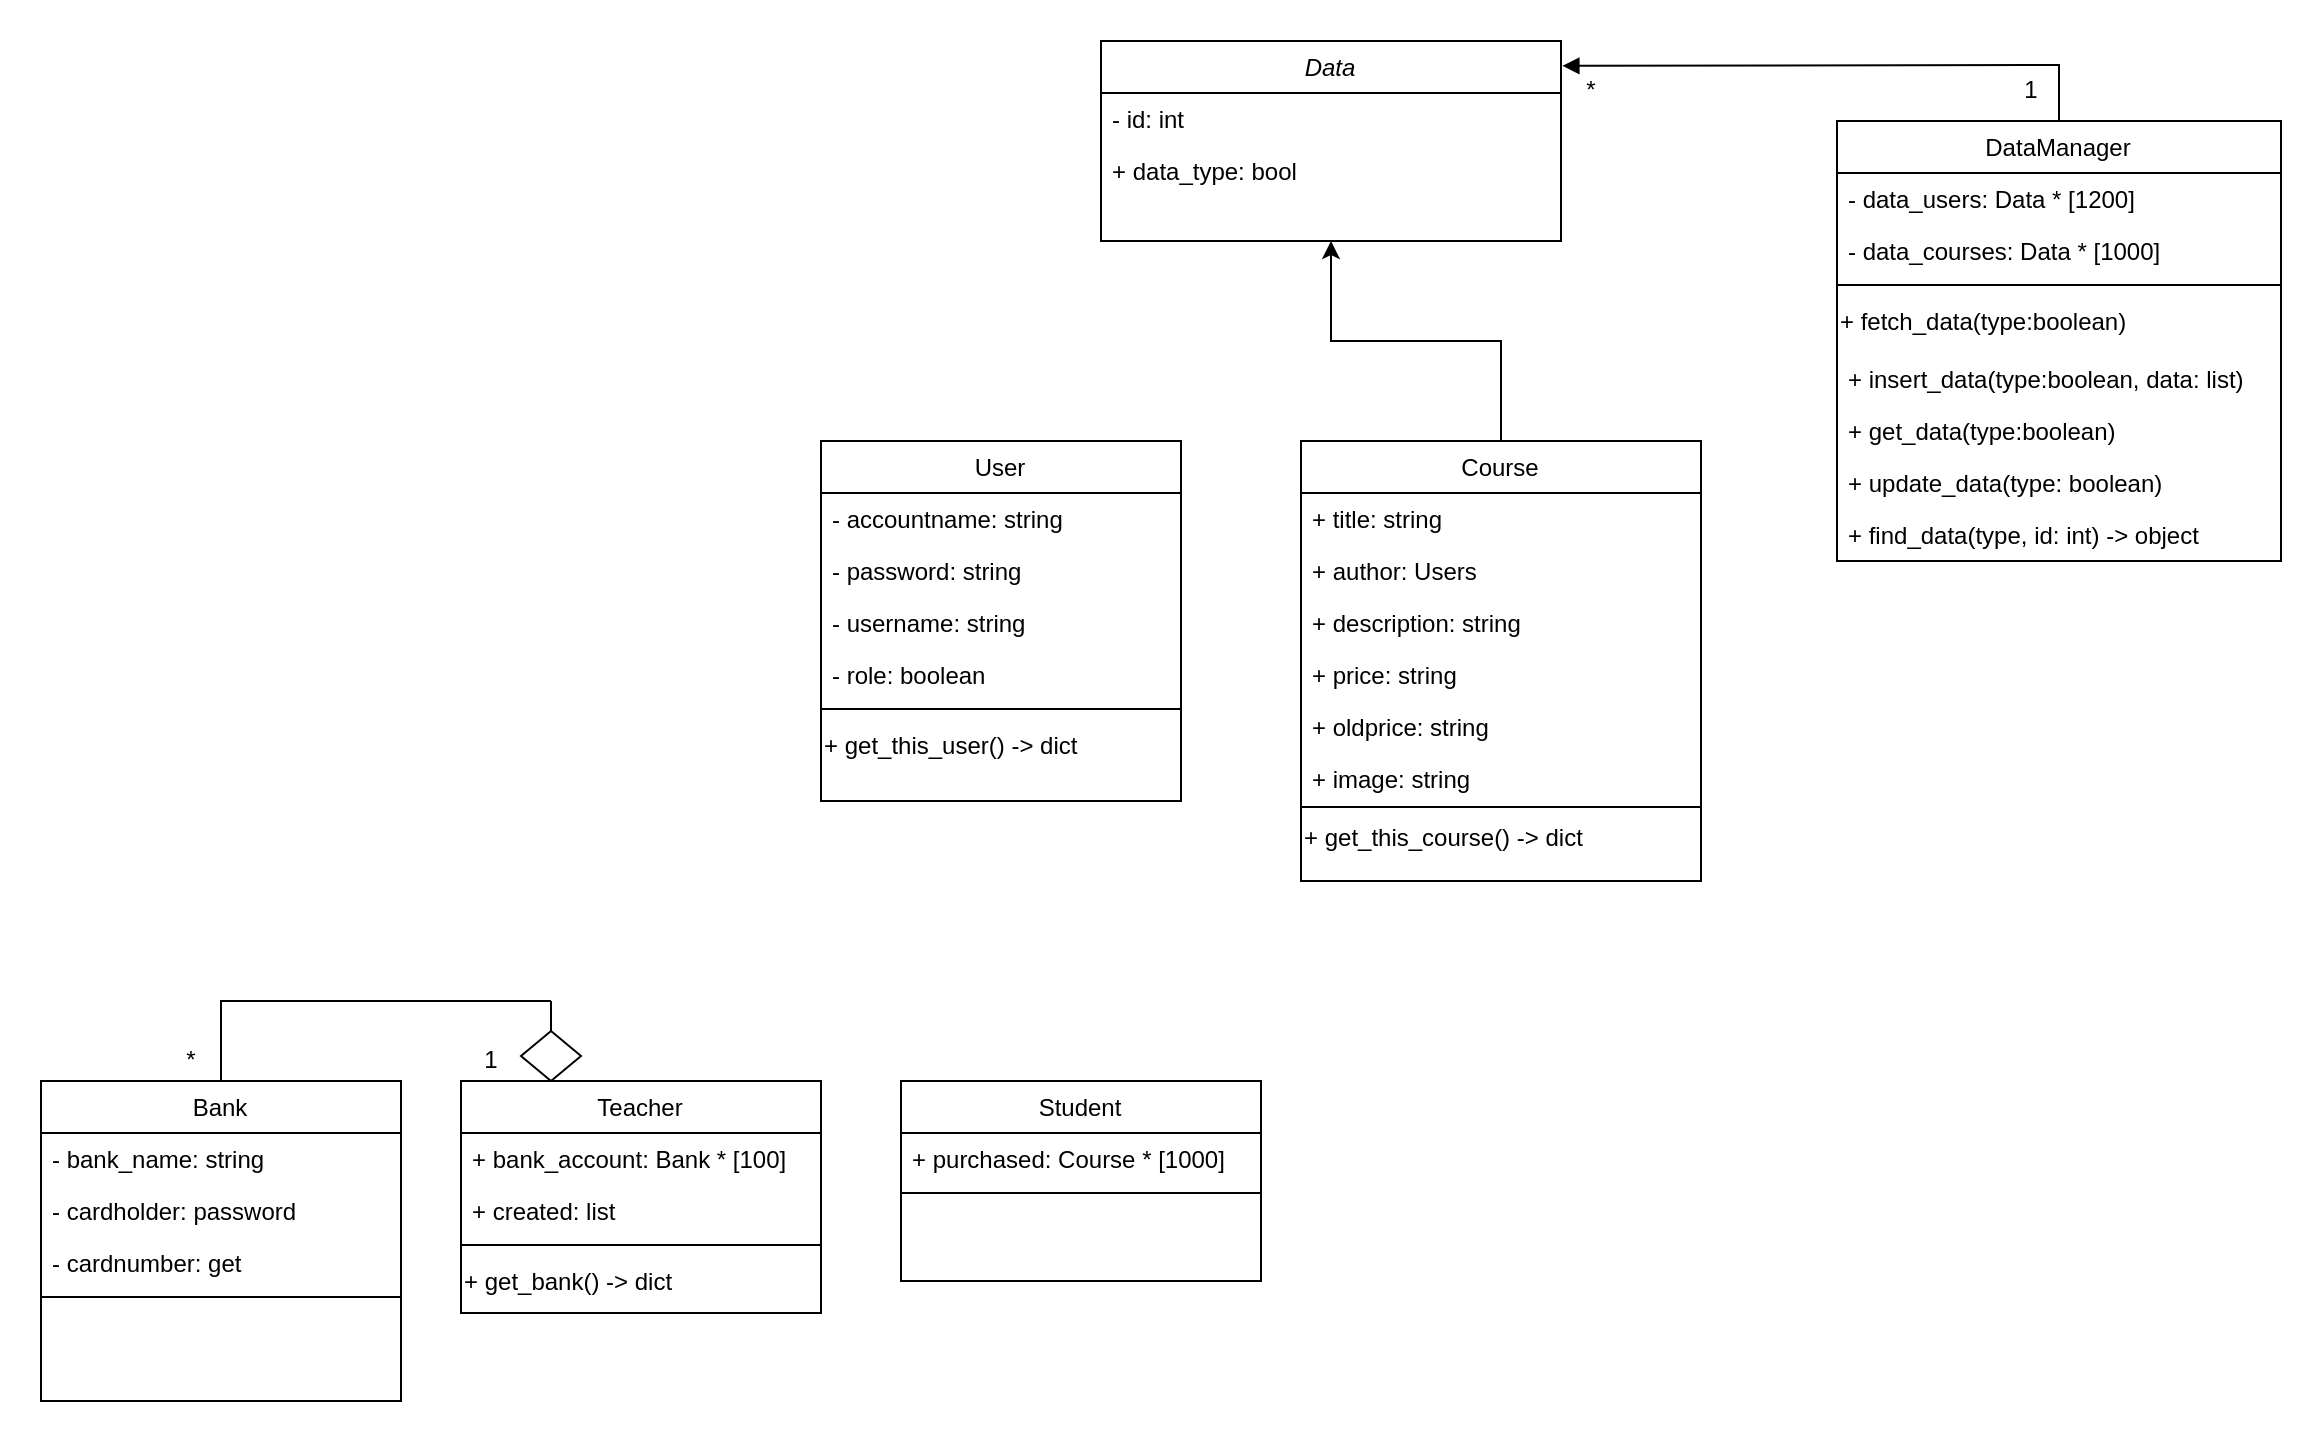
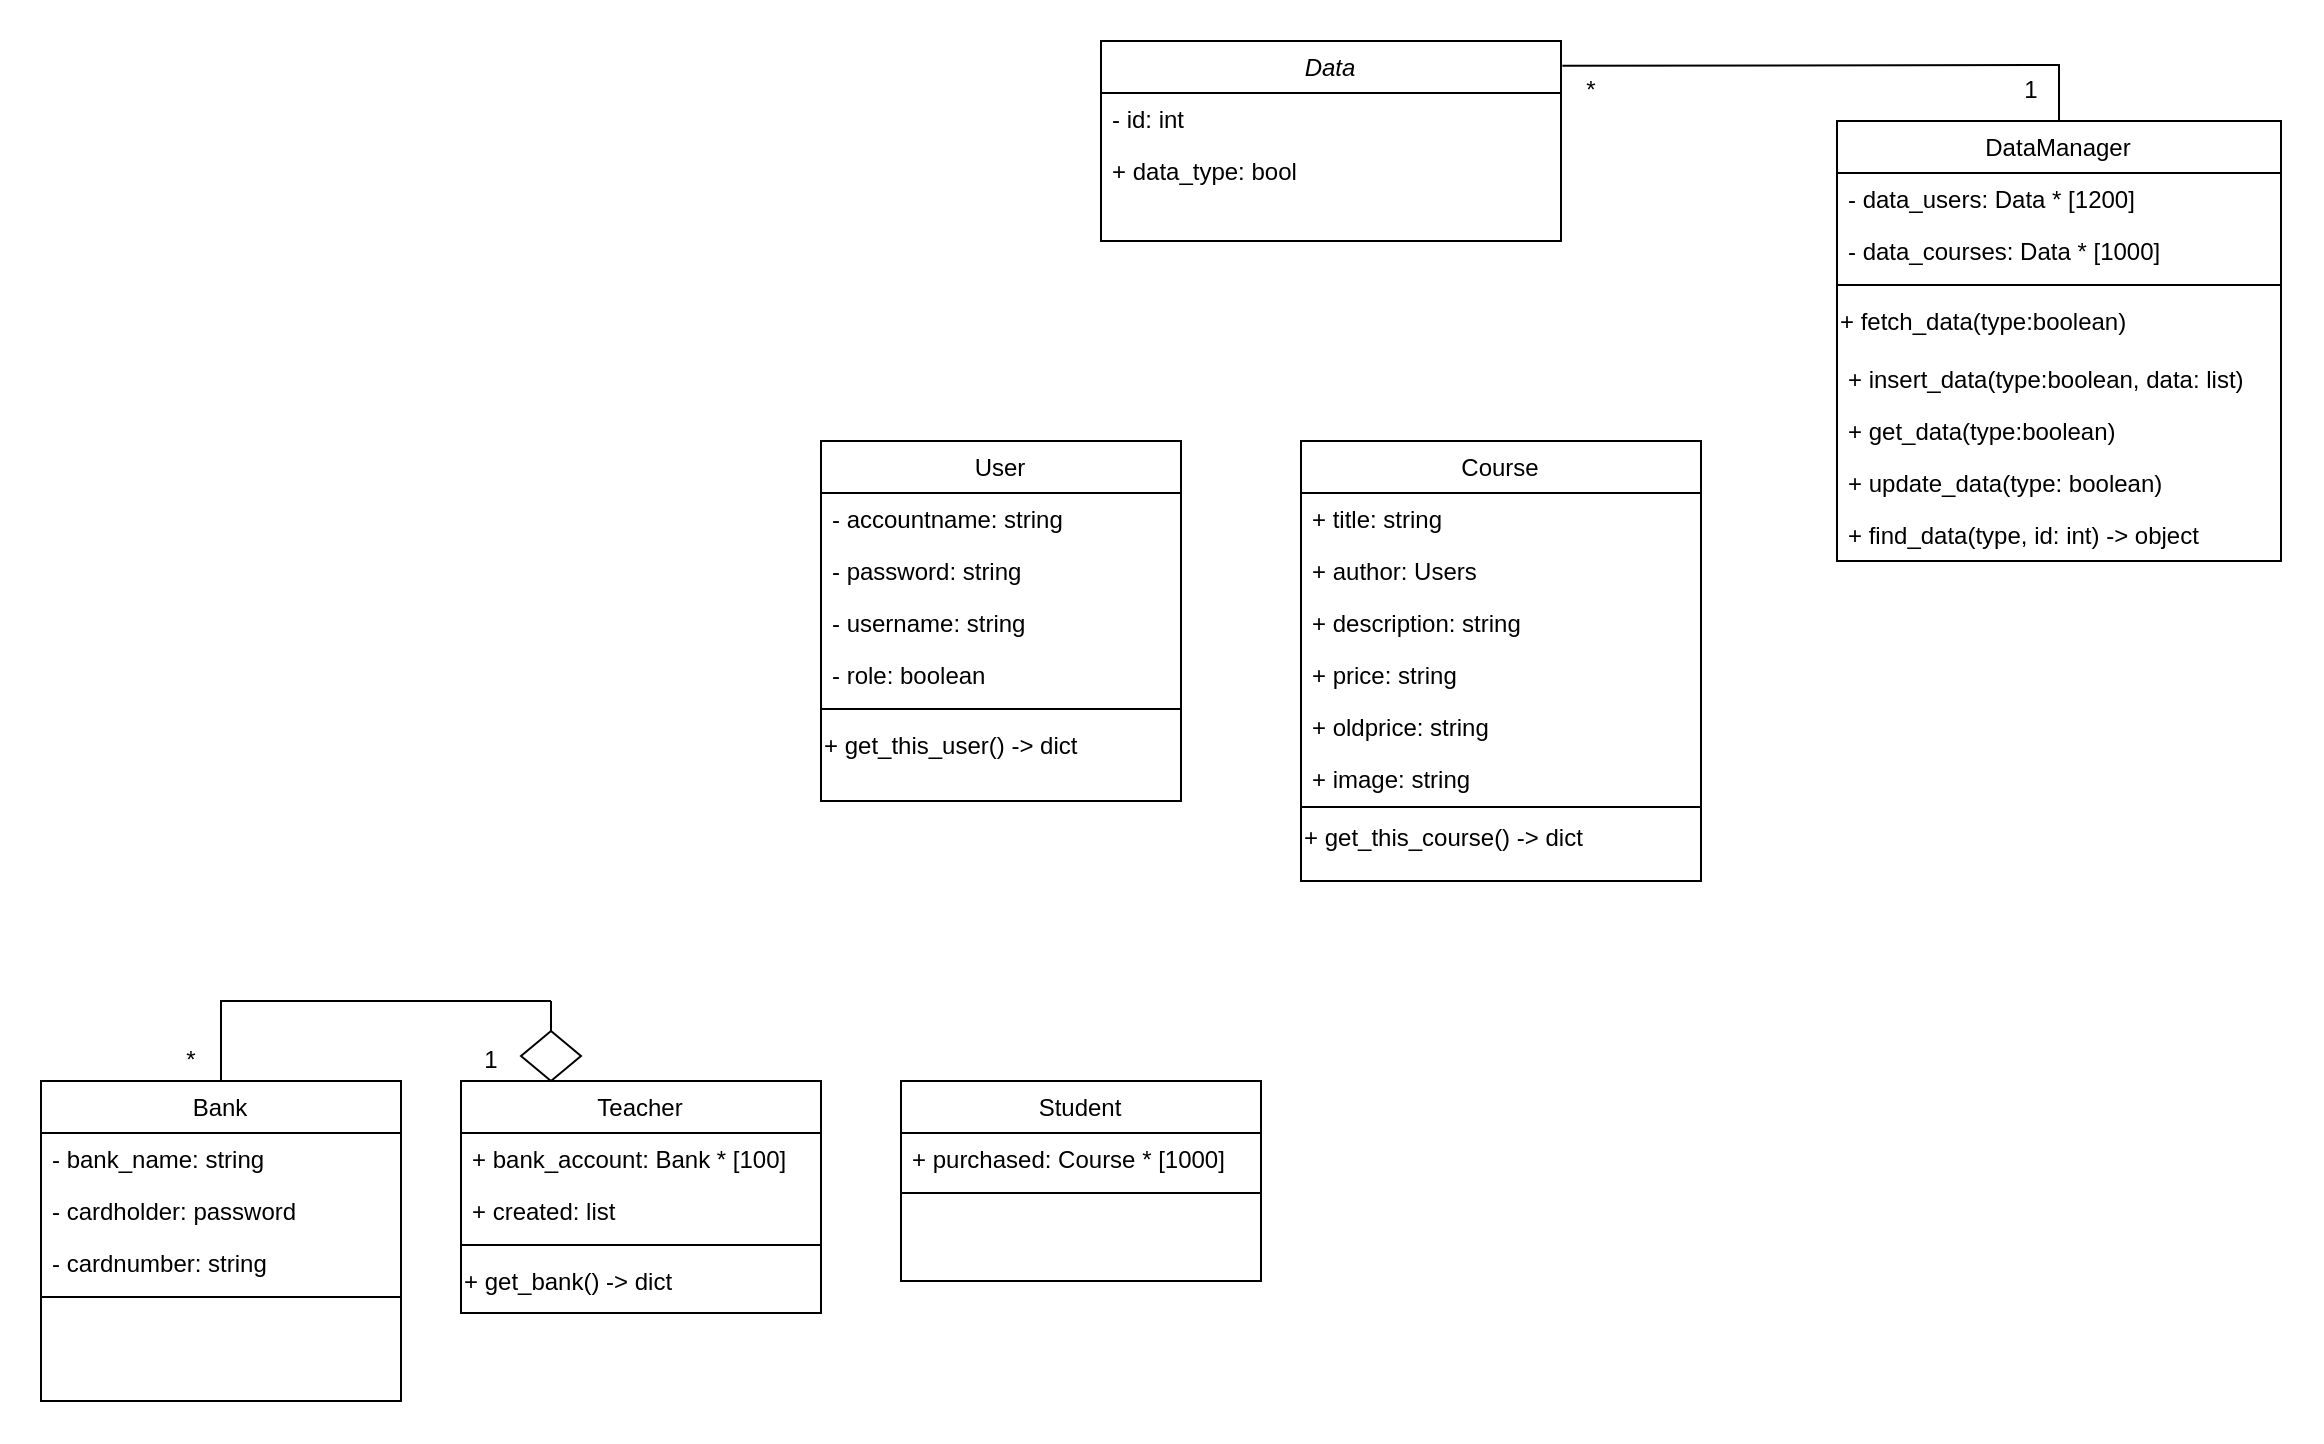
(1580, 66) -> (1573, 66)
(1423, 341) -> none
(157, 1264) -> (174, 1264)
